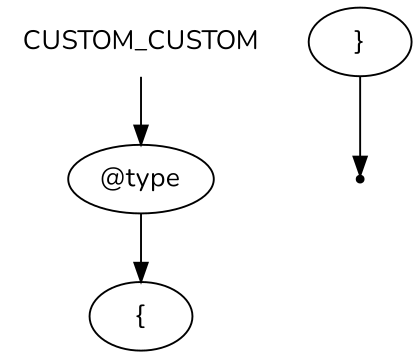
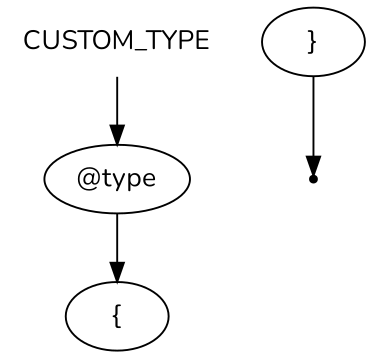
(141, 42) -> (117, 42)
